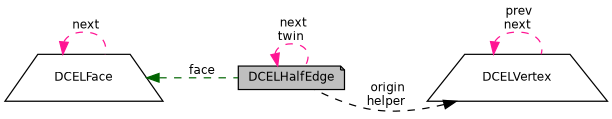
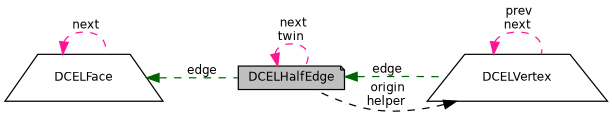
(201, 71) -> (201, 71)
none -> (402, 76)
